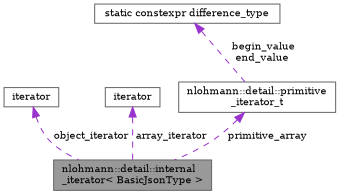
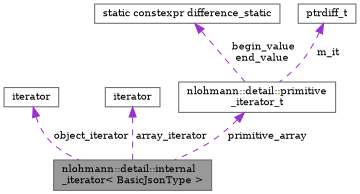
(187, 14) -> (187, 14)
none -> (327, 14)
